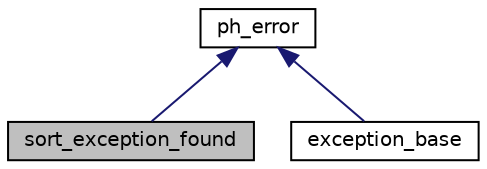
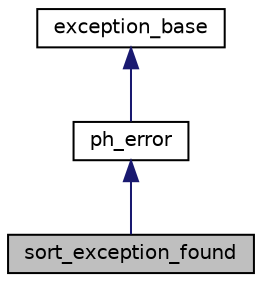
(329, 91) -> (131, 95)
